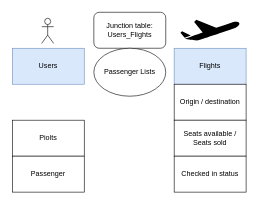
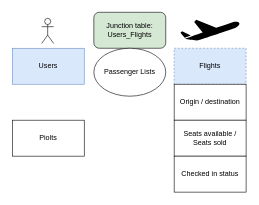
(130, 30) -> (130, 30)
(210, 66) -> (210, 66)
(48, 174) -> none
